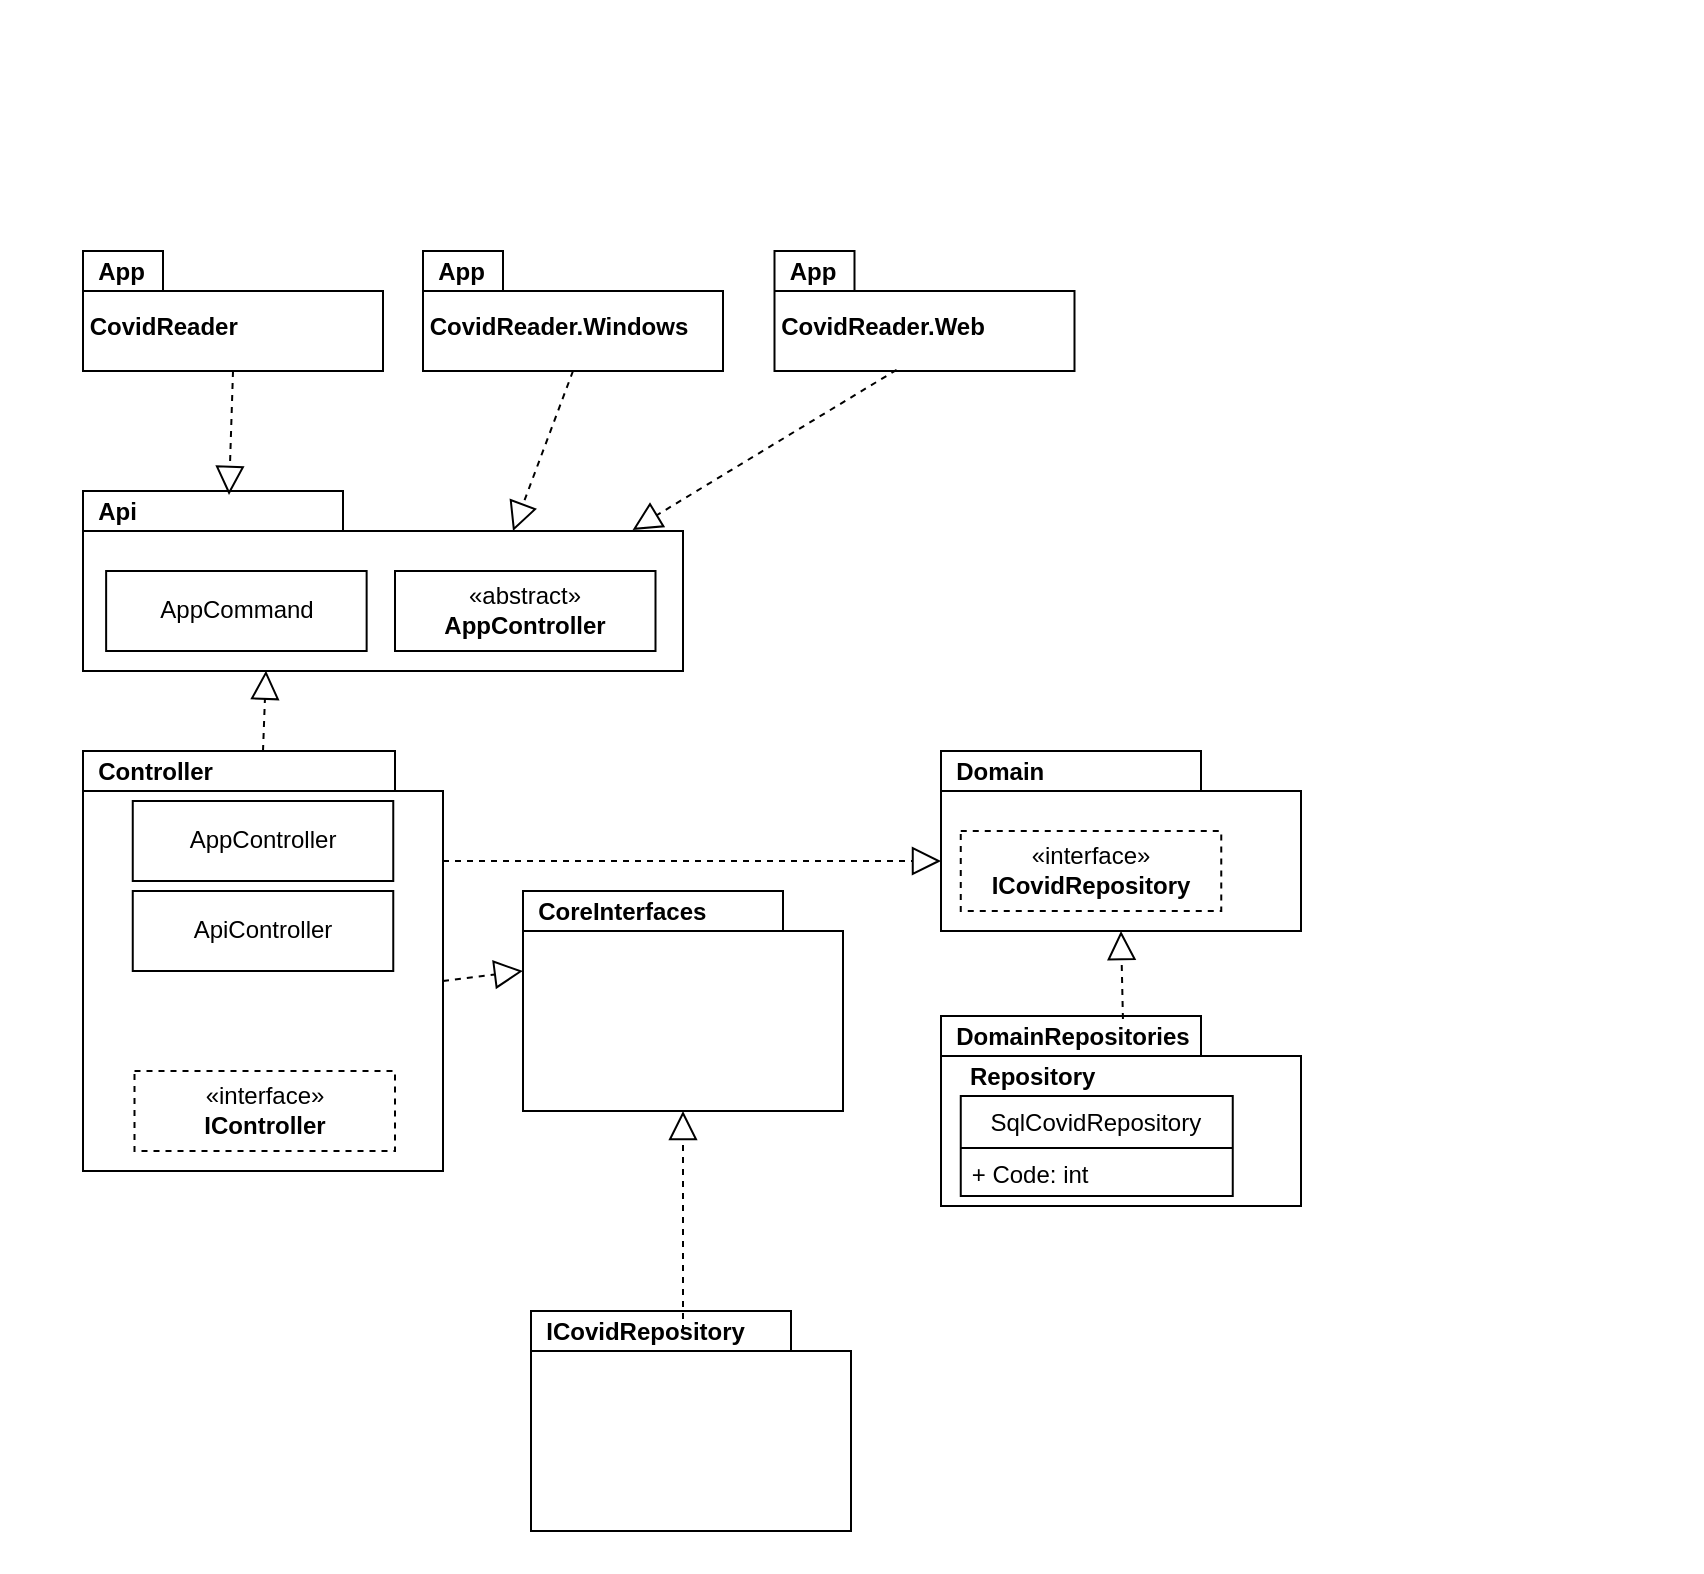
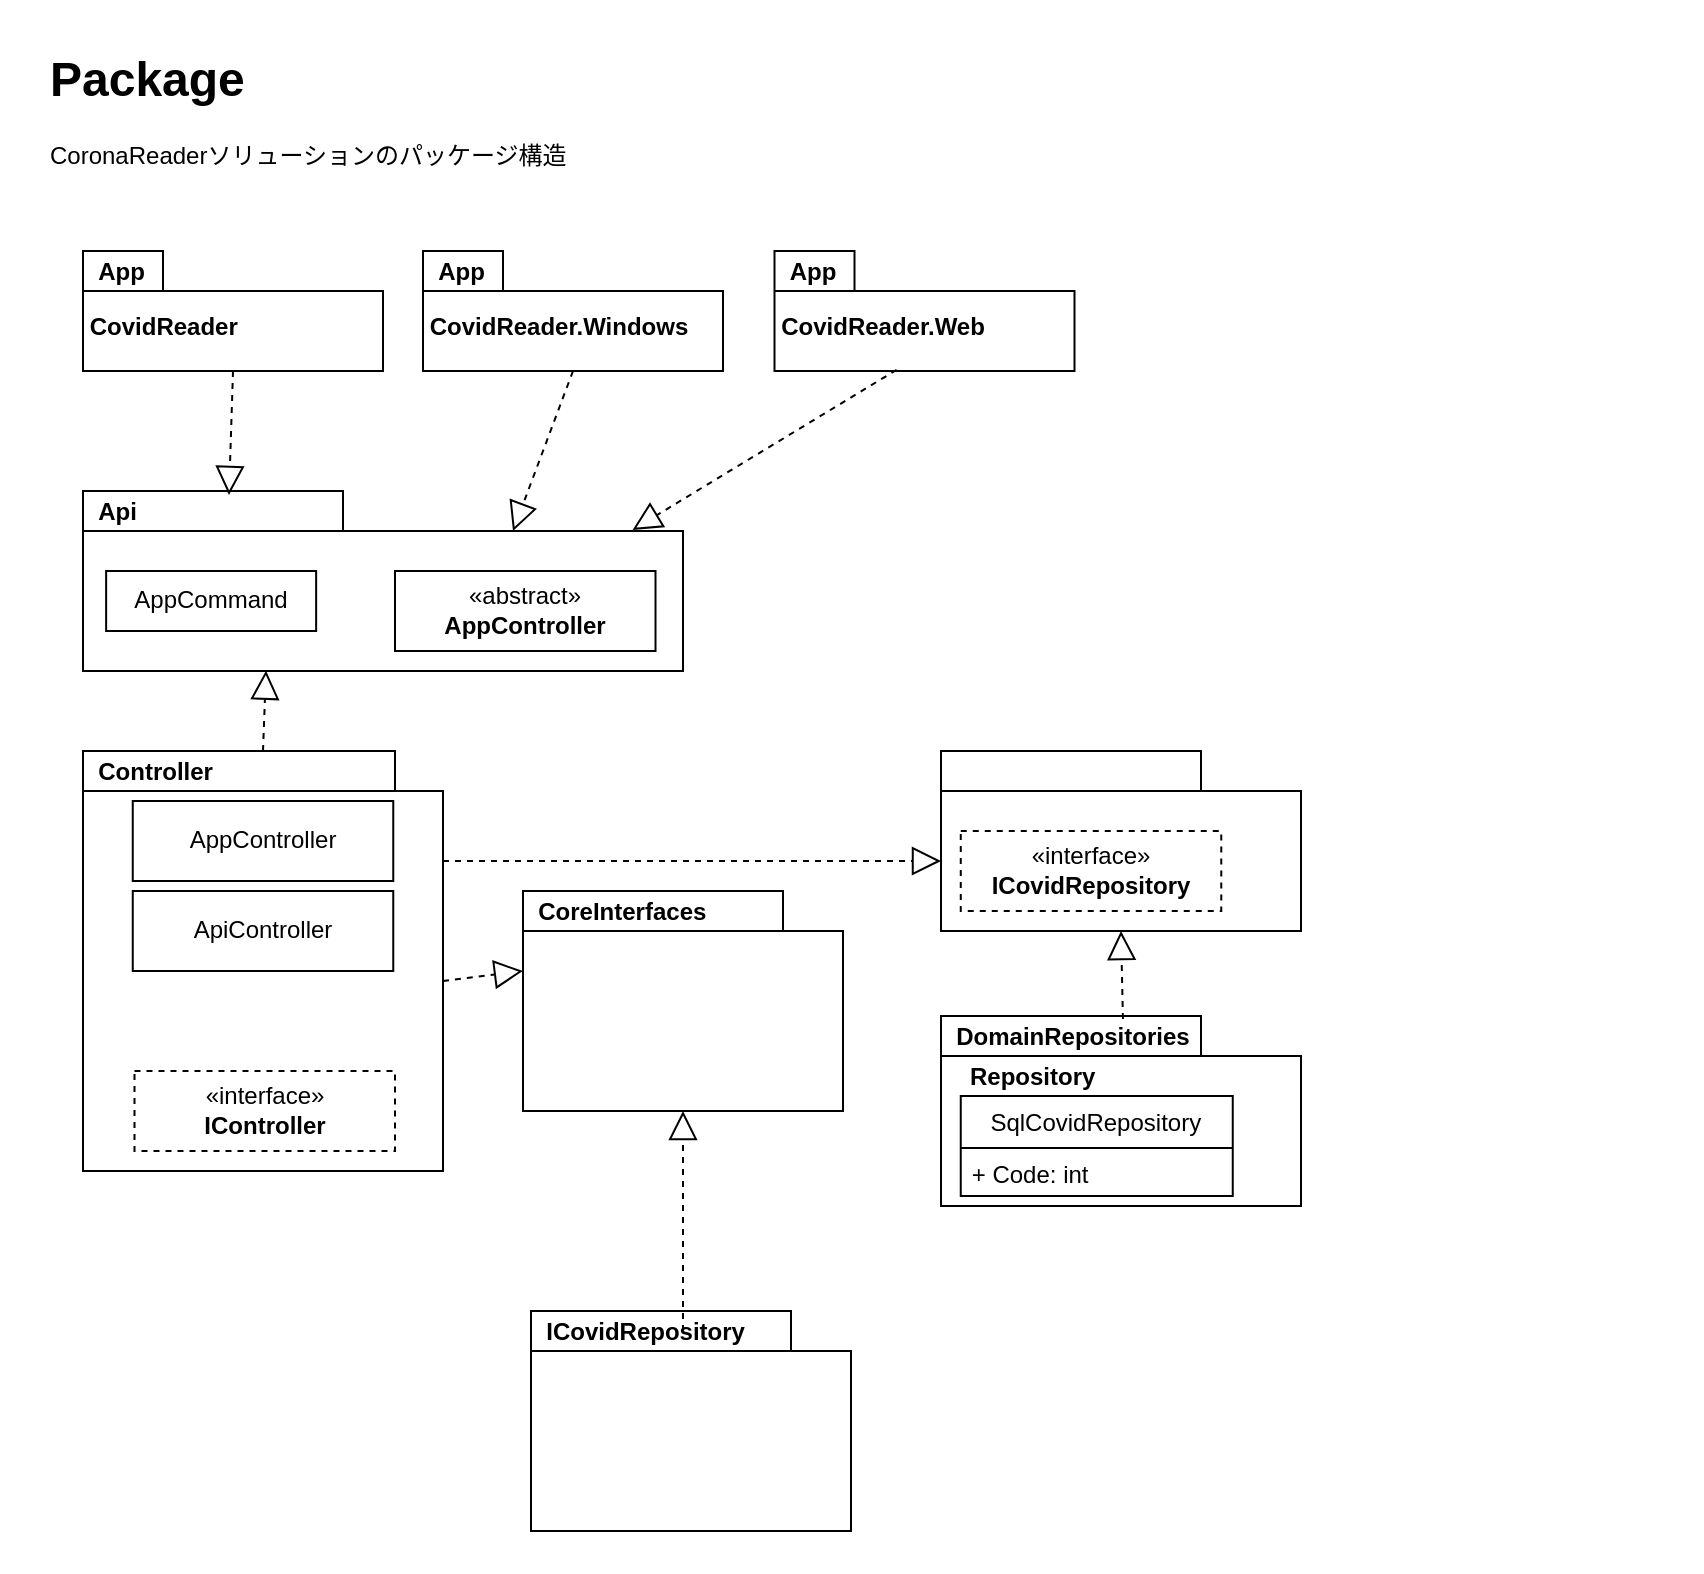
none -> (851, 111)
(236, 611) -> (211, 601)
(1069, 771) -> none
